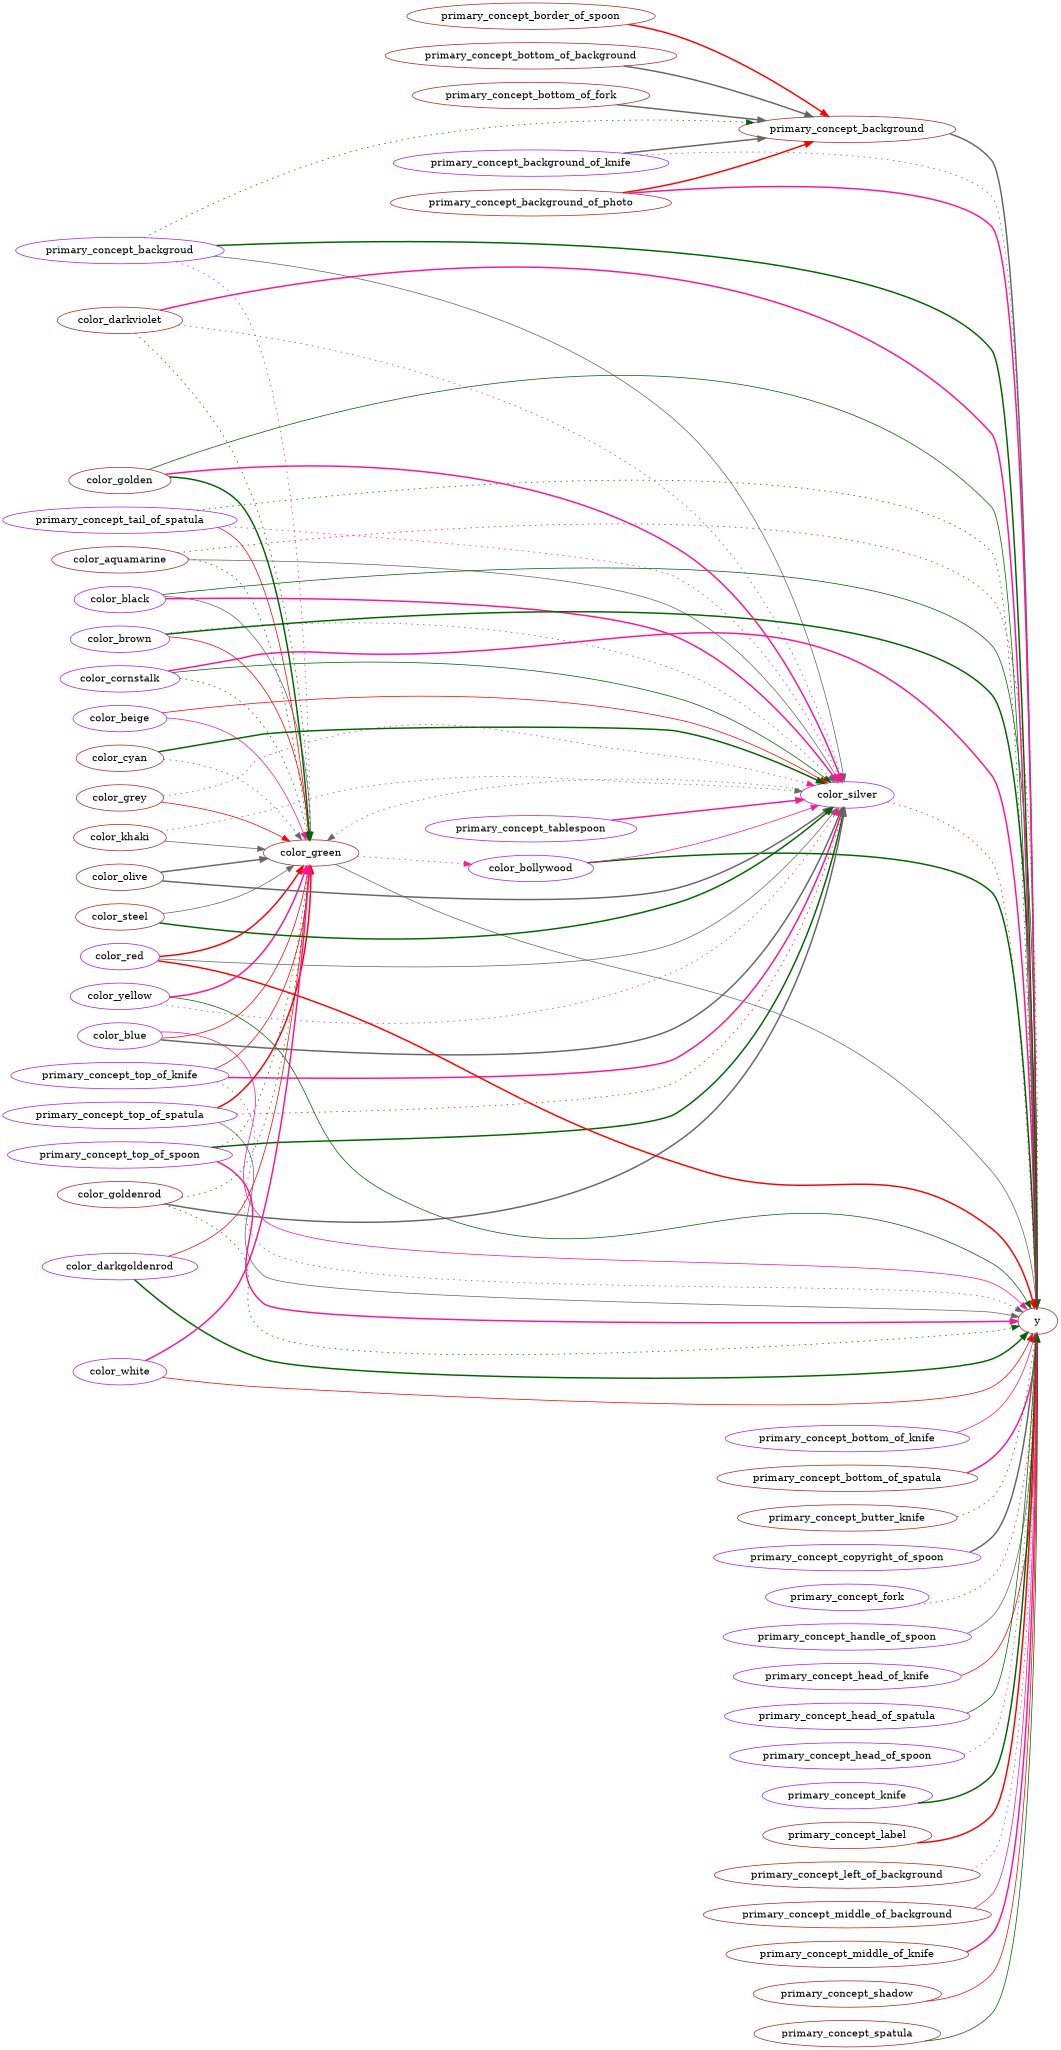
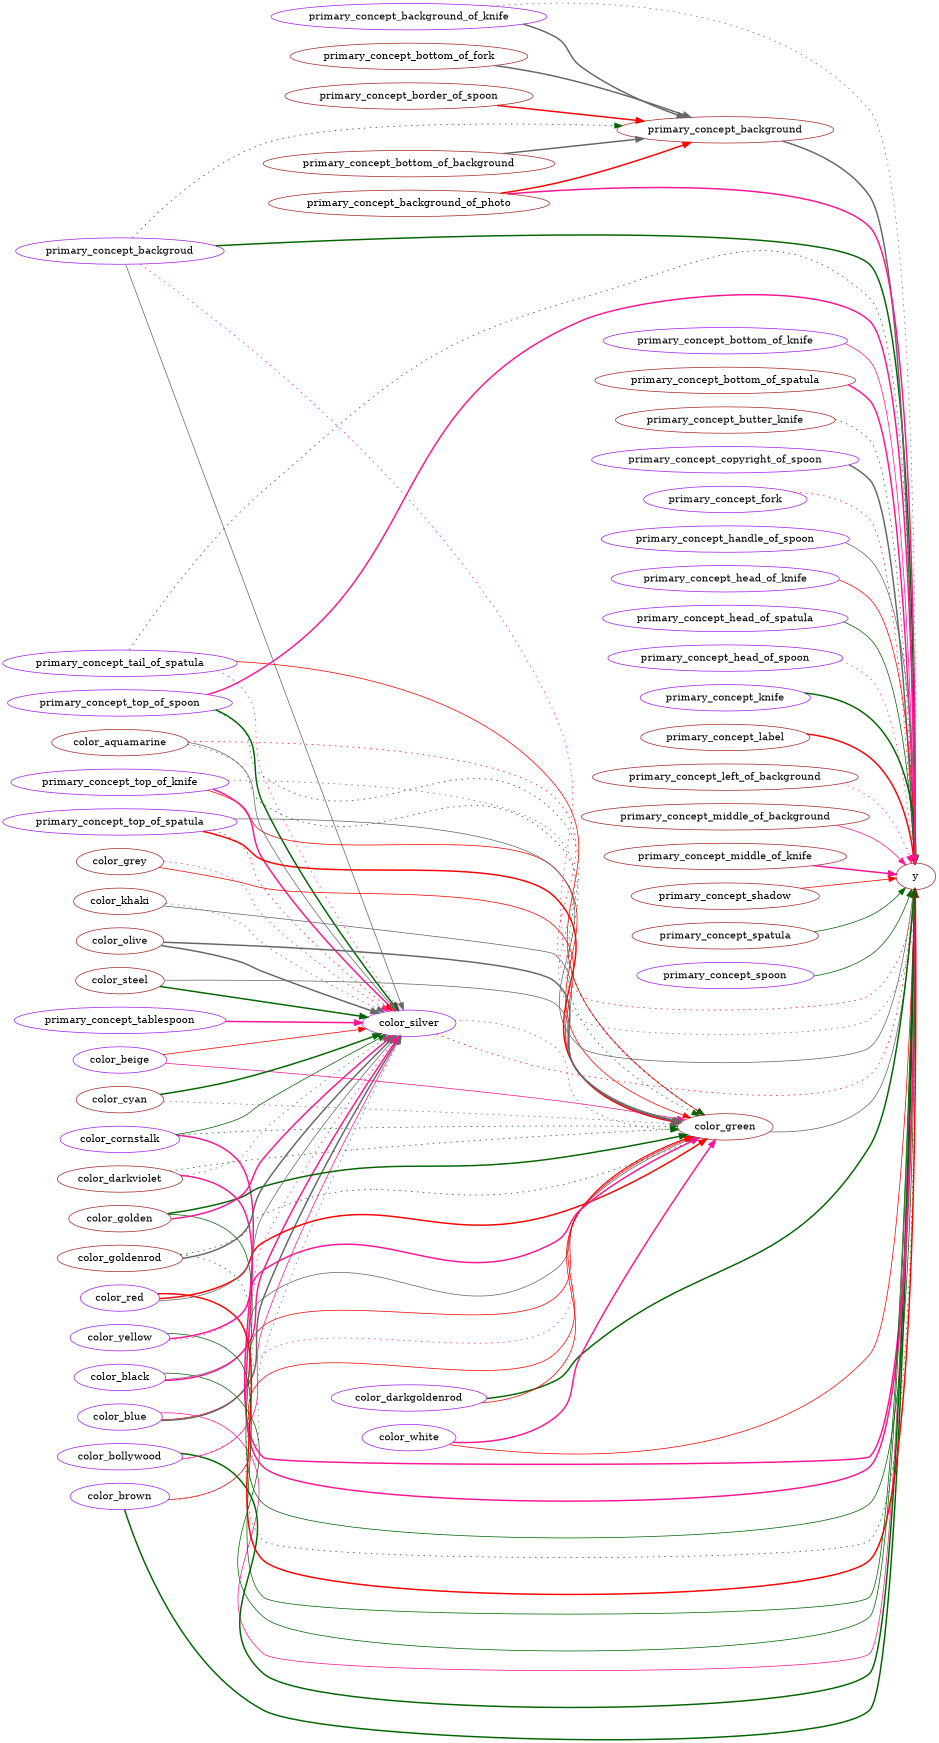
(411, 860) -> (460, 1343)
none -> (725, 975)
